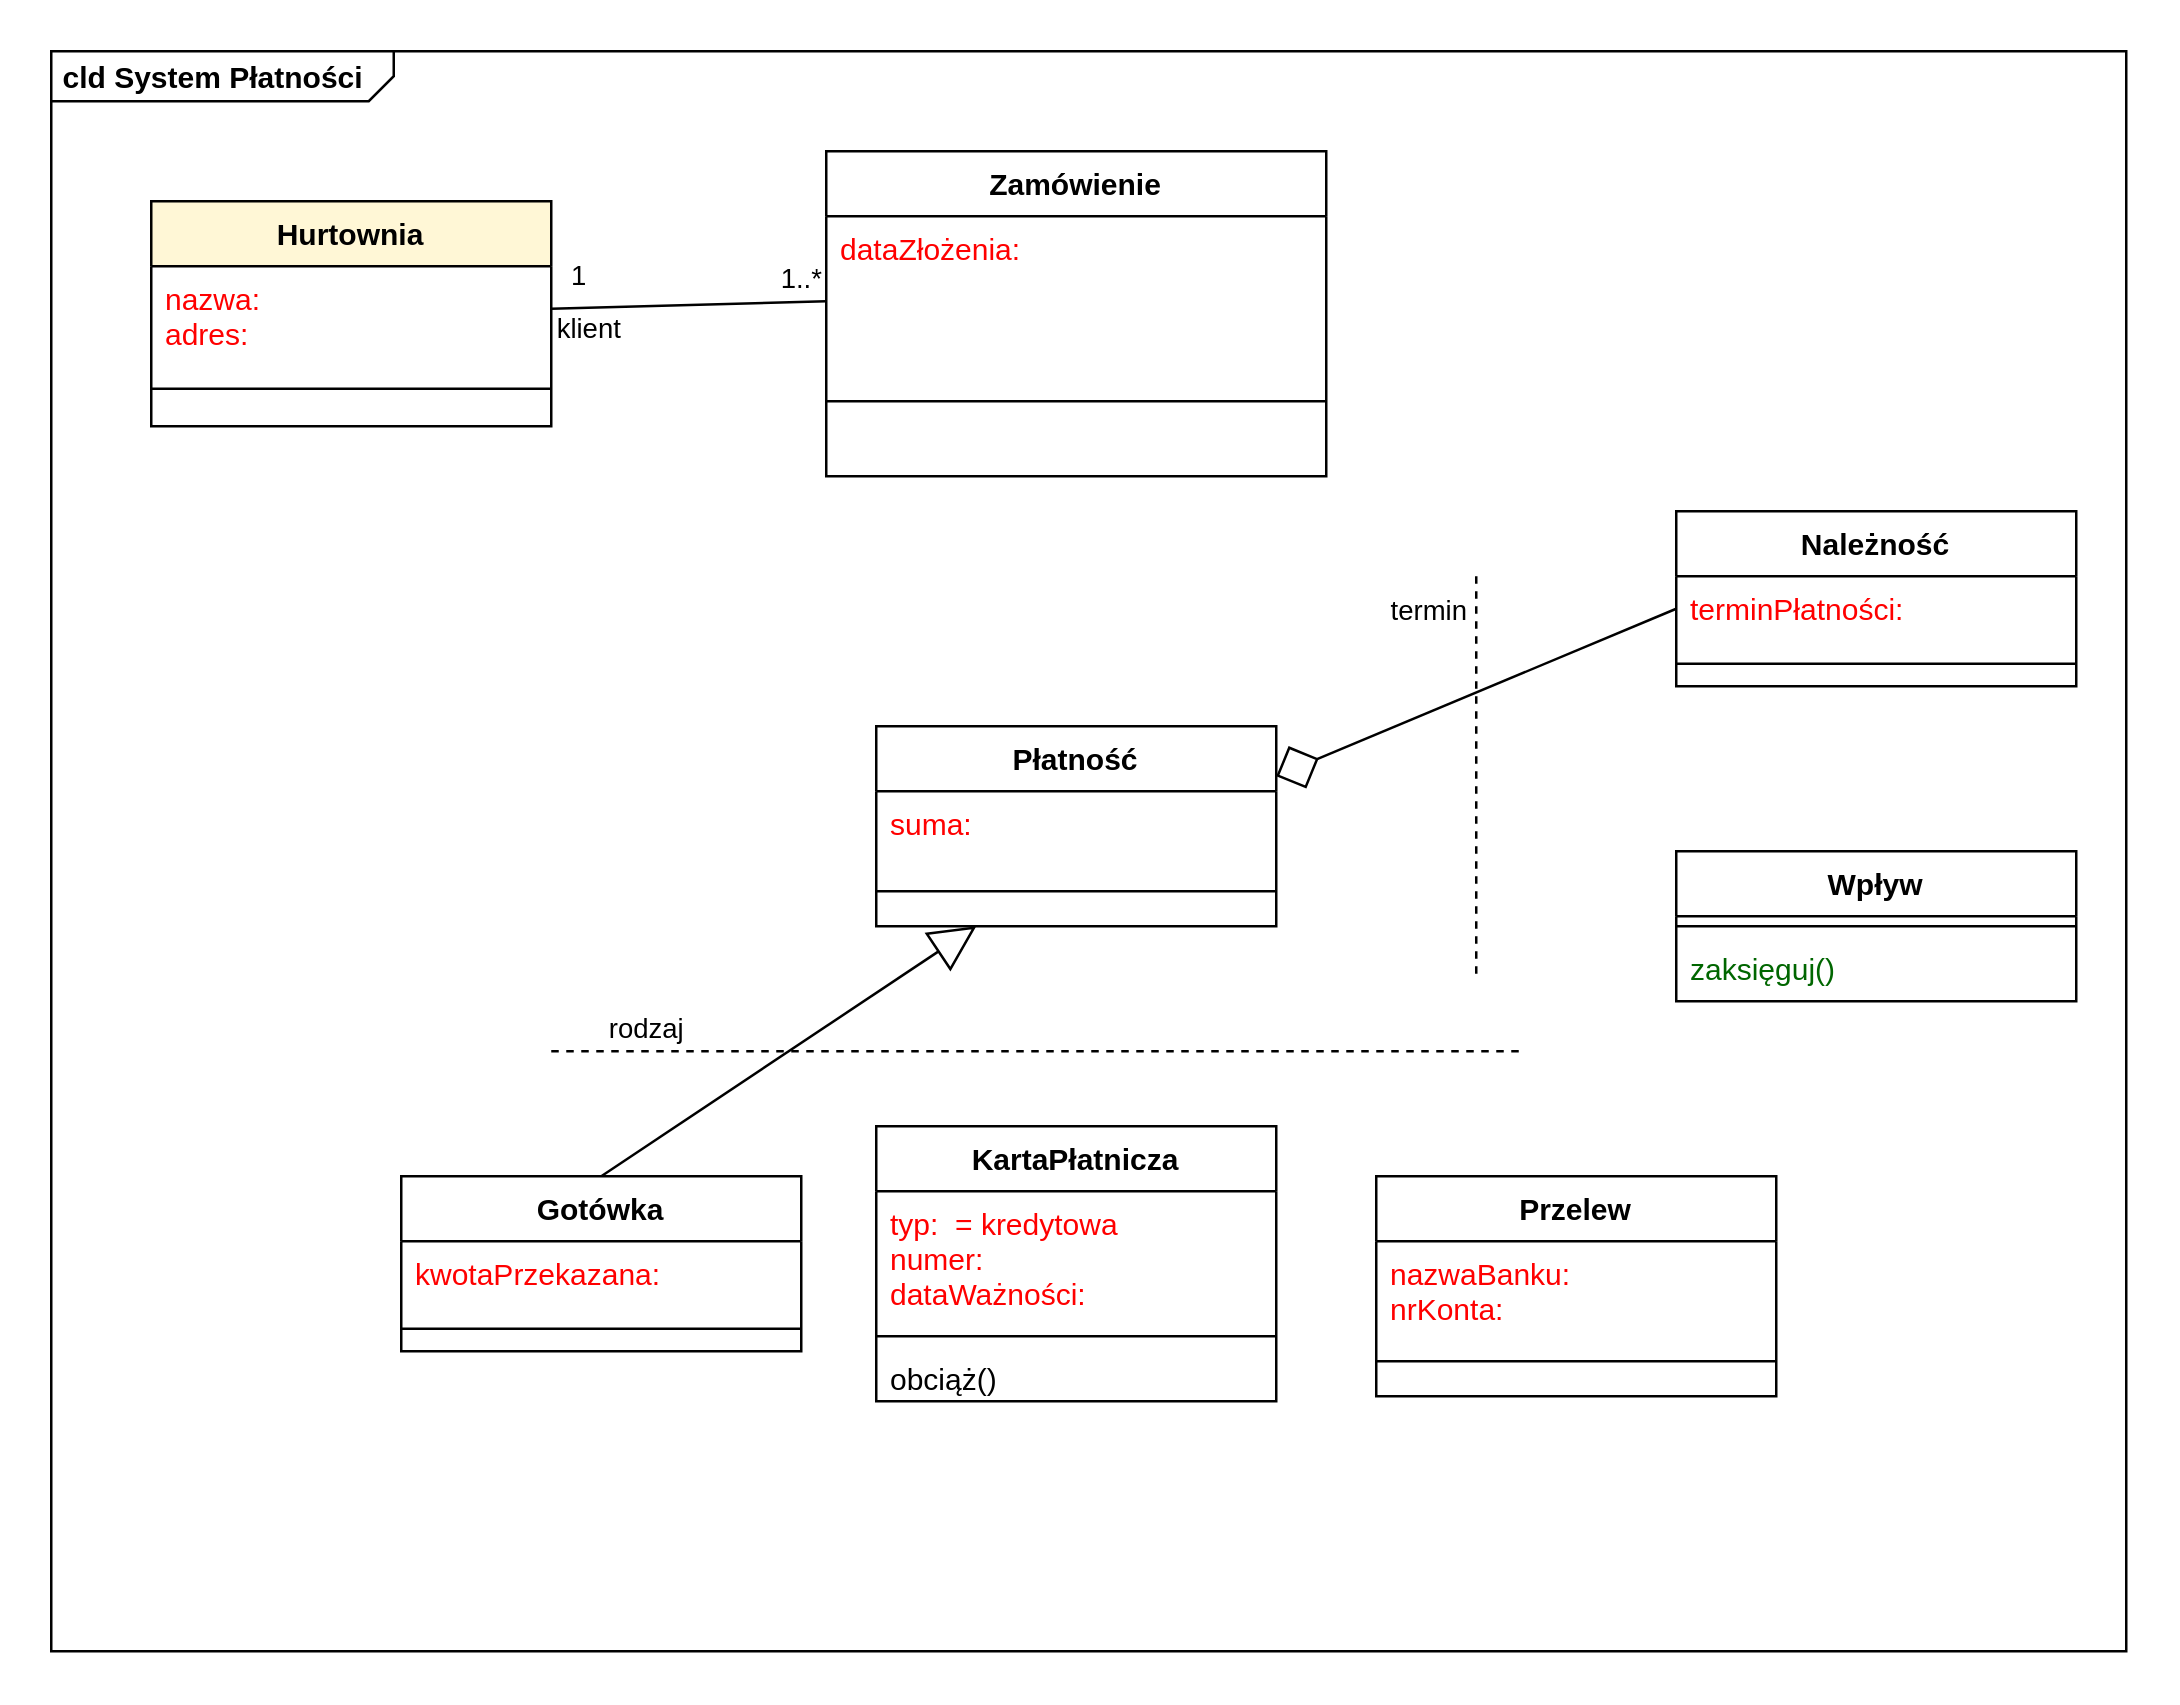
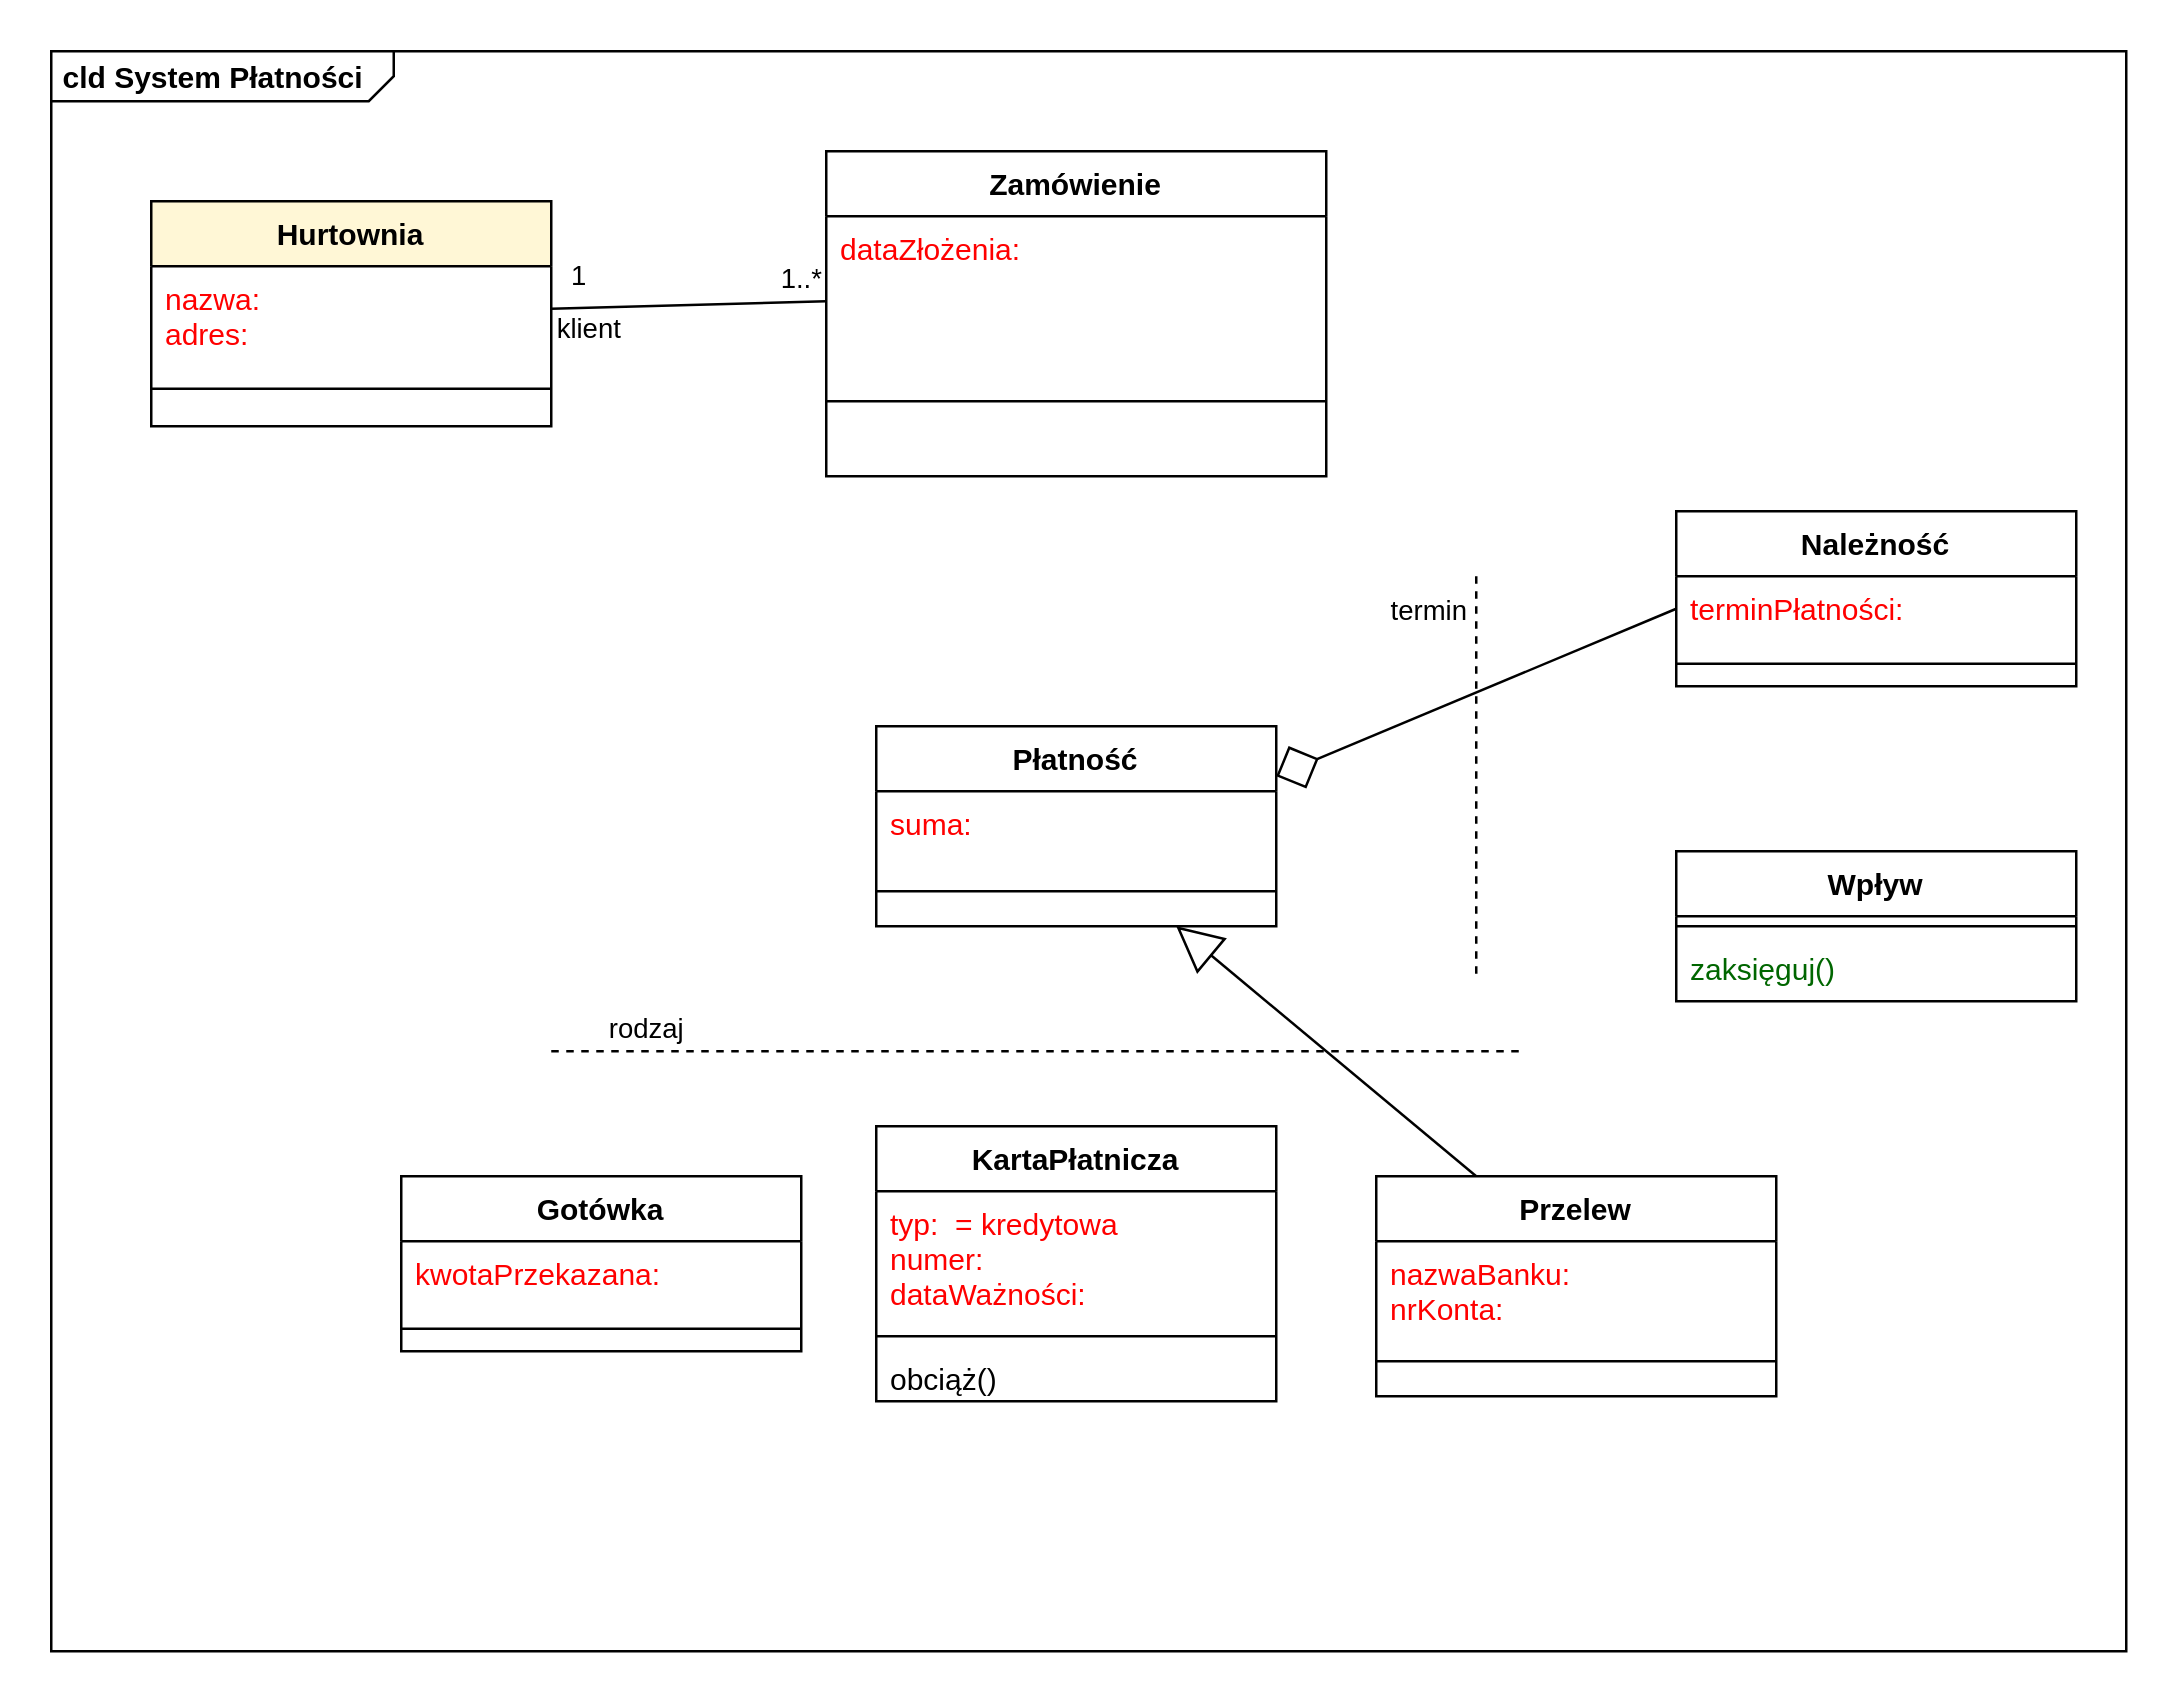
(691, 1116) -> none
none -> (1404, 1116)
